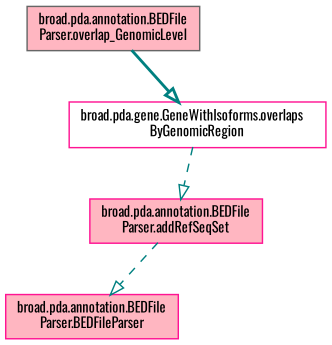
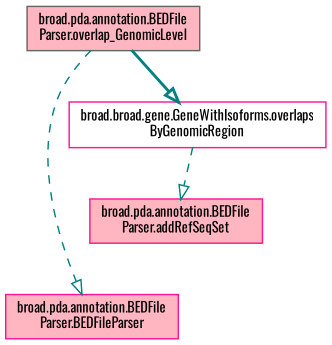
(198, 125) -> (198, 125)
(139, 263) -> (48, 162)
